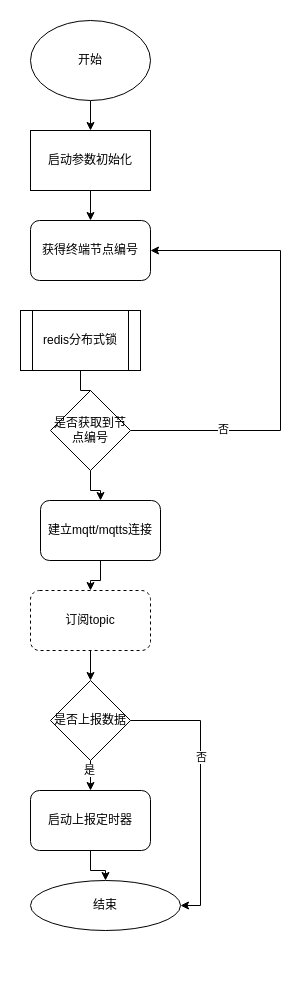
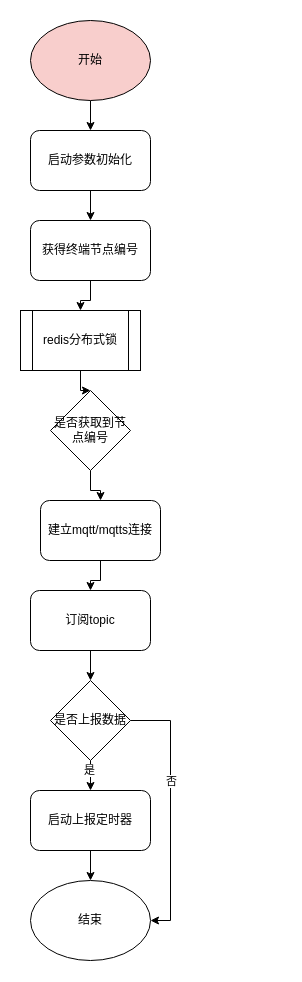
(91, 61) -> (91, 61)
(91, 161) -> (91, 161)
none -> (91, 297)
(281, 355) -> none
(82, 391) -> (81, 389)
(91, 621) -> (91, 621)
(106, 906) -> (91, 921)
